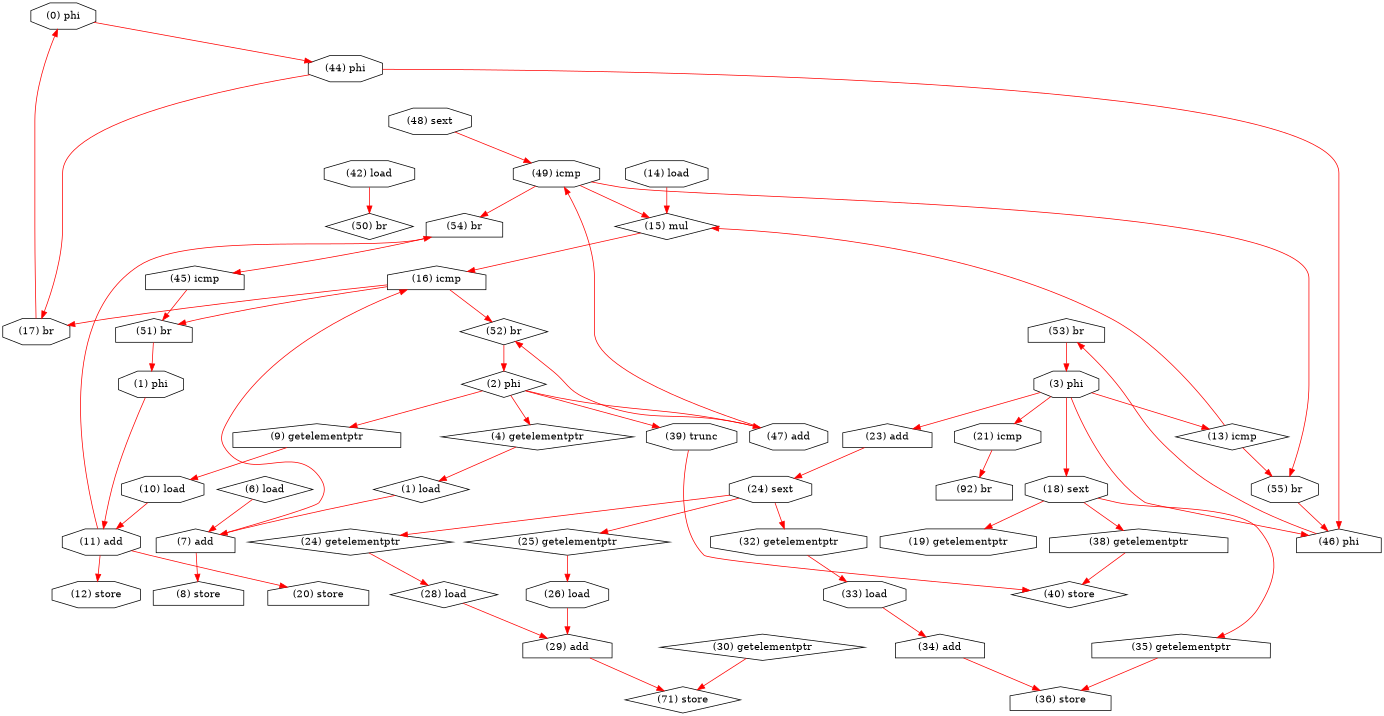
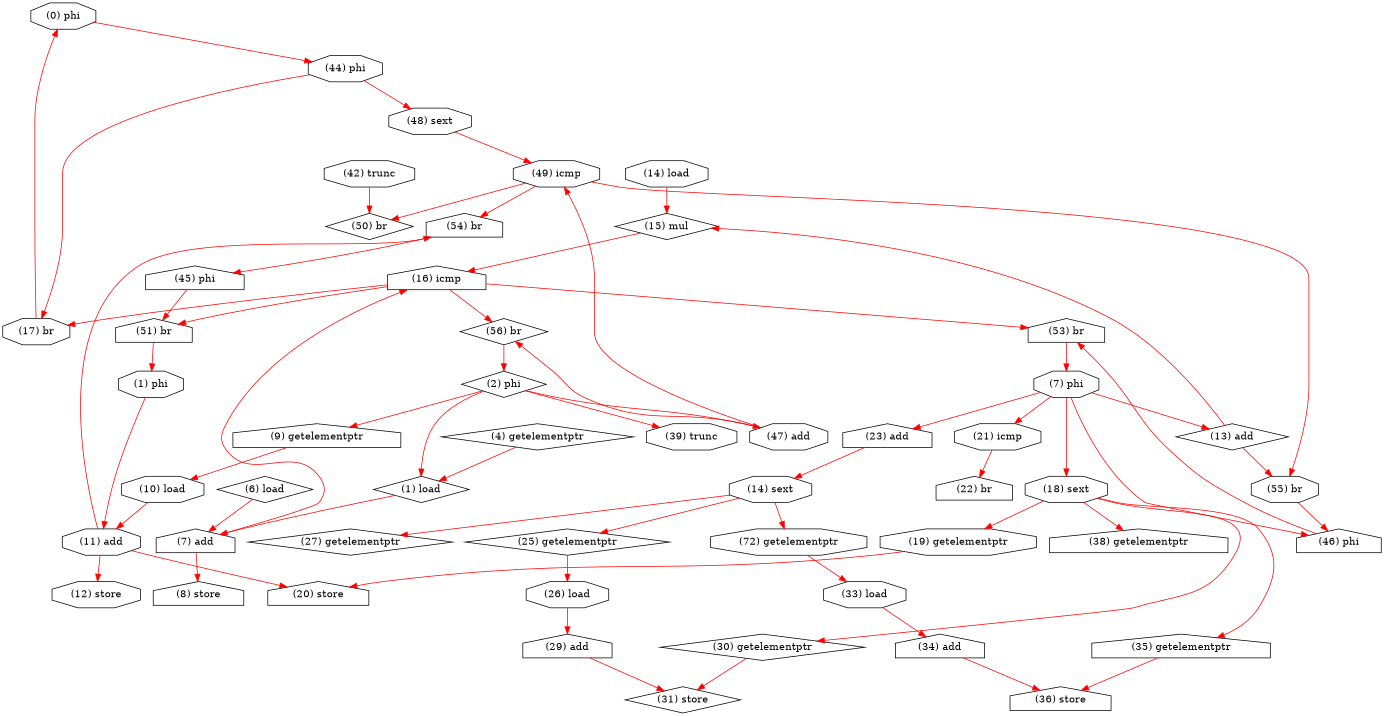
(1044, 94) -> (384, 93)
(369, 174) -> (369, 174)
(611, 200) -> (462, 200)
(195, 279) -> (195, 279)
none -> (753, 306)
(504, 332) -> (504, 332)
(1066, 384) -> (1066, 384)
(518, 407) -> (439, 419)
(1232, 437) -> (1232, 437)
(771, 489) -> (771, 489)
(974, 489) -> (974, 489)
(350, 542) -> (350, 542)
(789, 542) -> (789, 542)
none -> (630, 567)
(444, 595) -> none
(1069, 595) -> none
none -> (1124, 609)
(683, 700) -> (683, 700)
